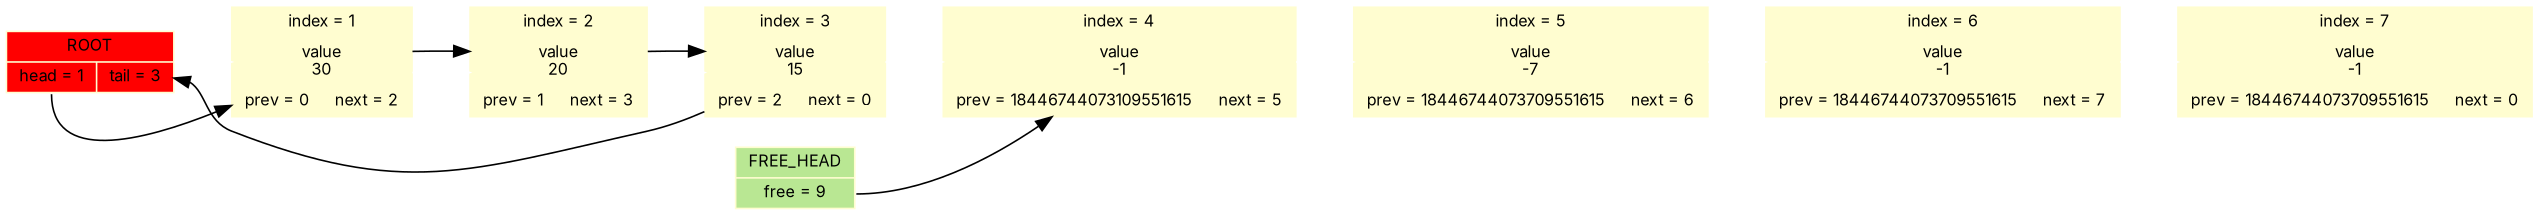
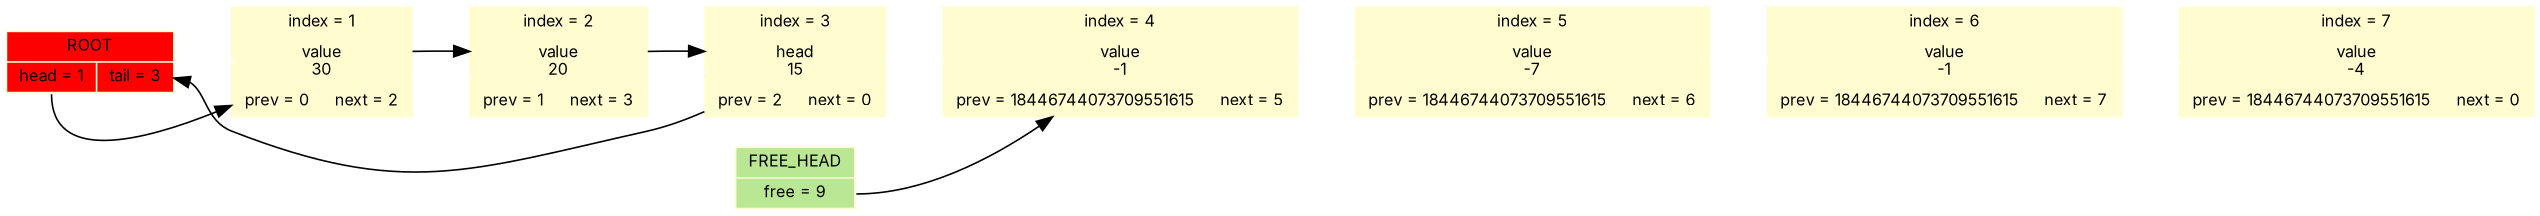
(795, 52) -> (795, 52)
(2355, 70) -> (2357, 70)
(1074, 101) -> (1075, 101)
